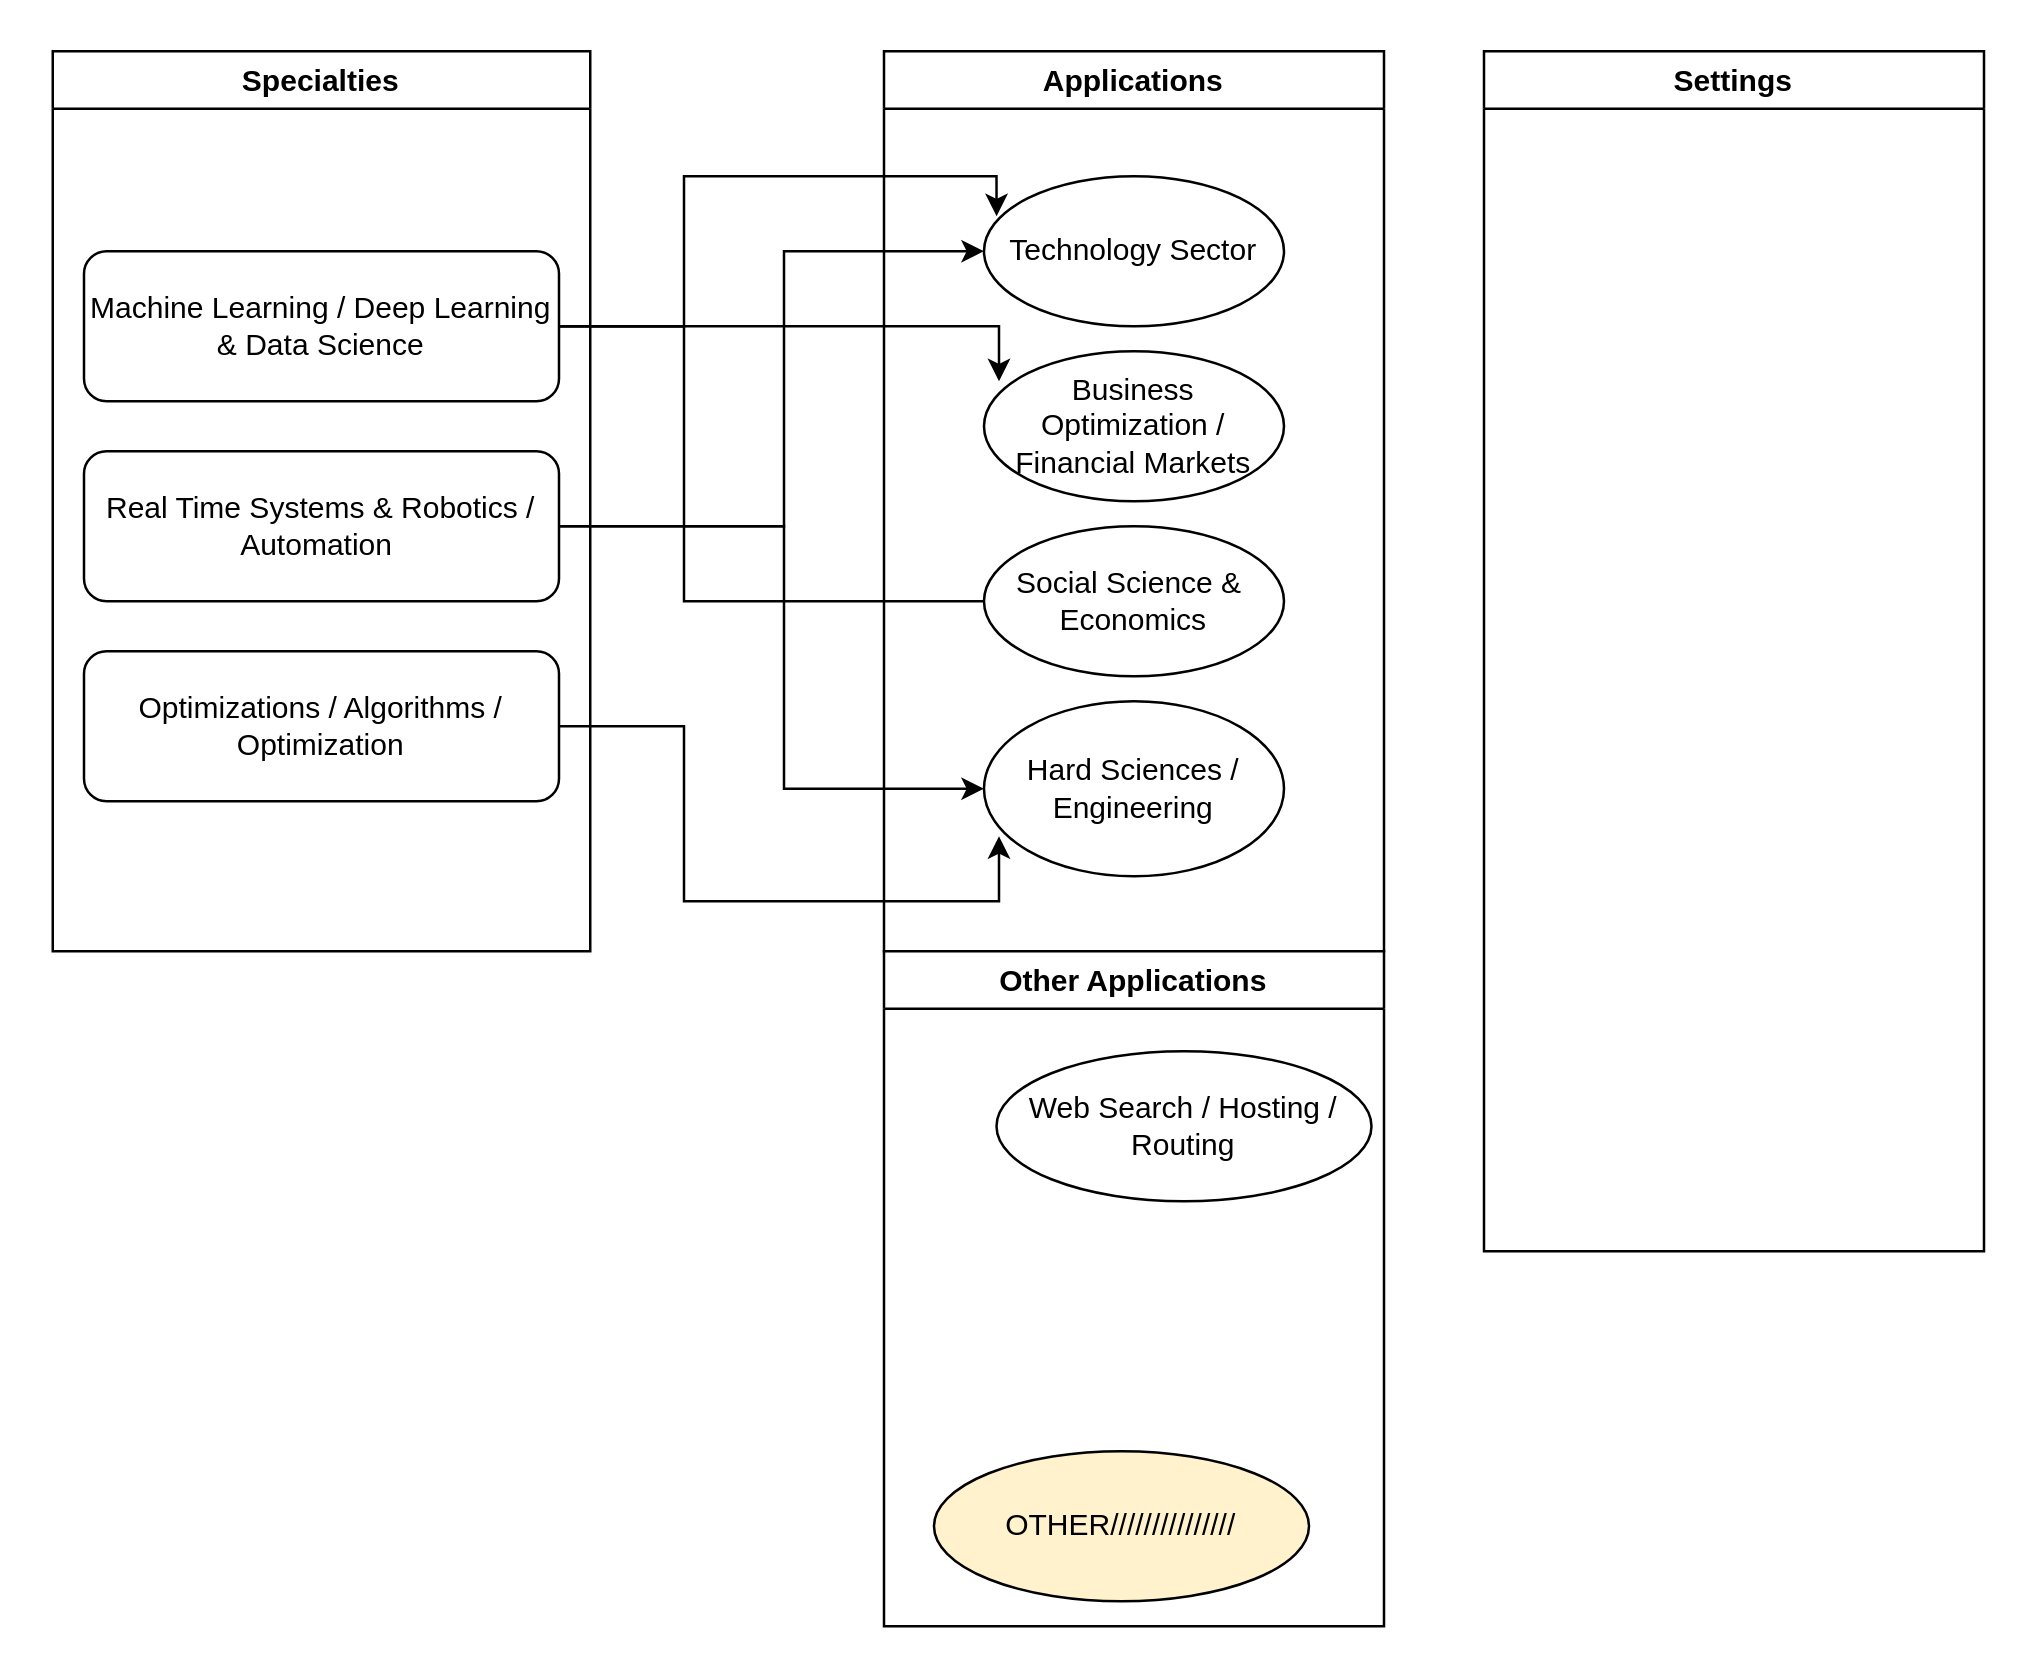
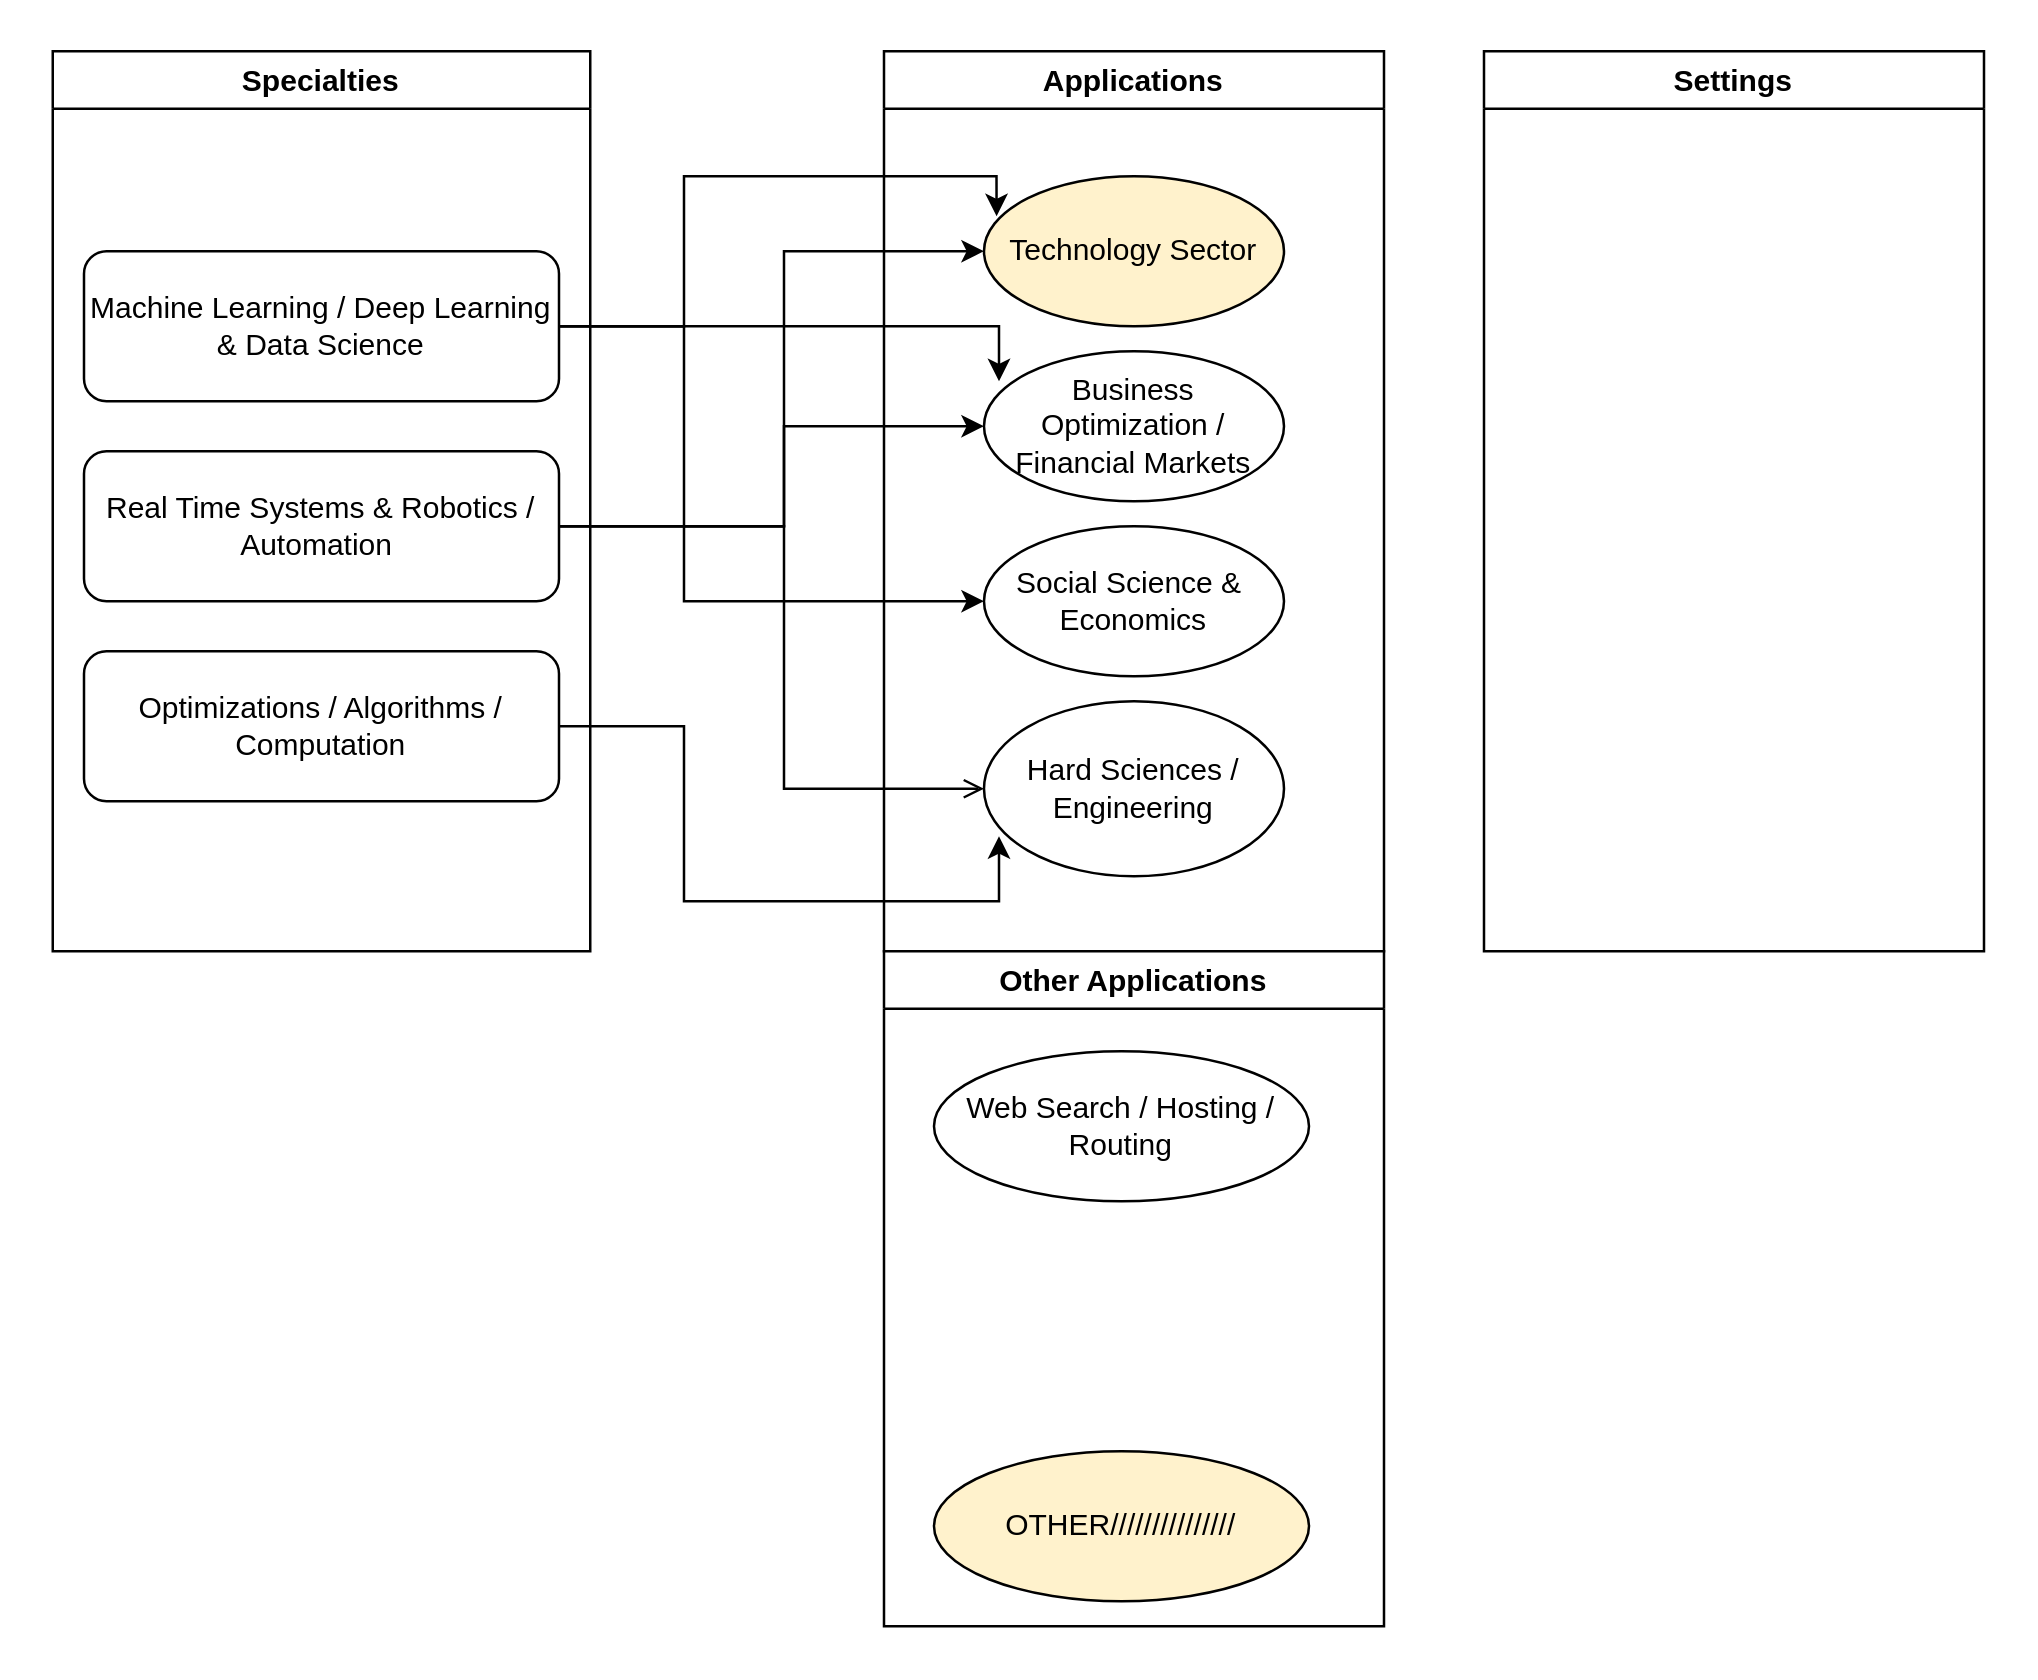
(1134, 251) -> (1134, 251)
none -> (833, 426)
(972, 601) -> (966, 601)
(1734, 651) -> (1734, 501)
(321, 726) -> (321, 726)
(965, 789) -> (969, 789)
(1184, 1126) -> (1121, 1126)
